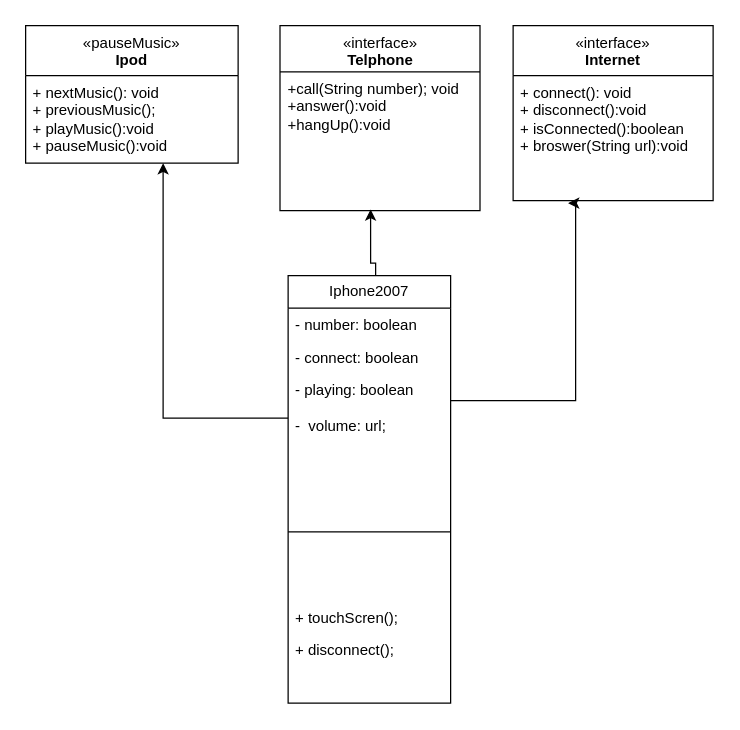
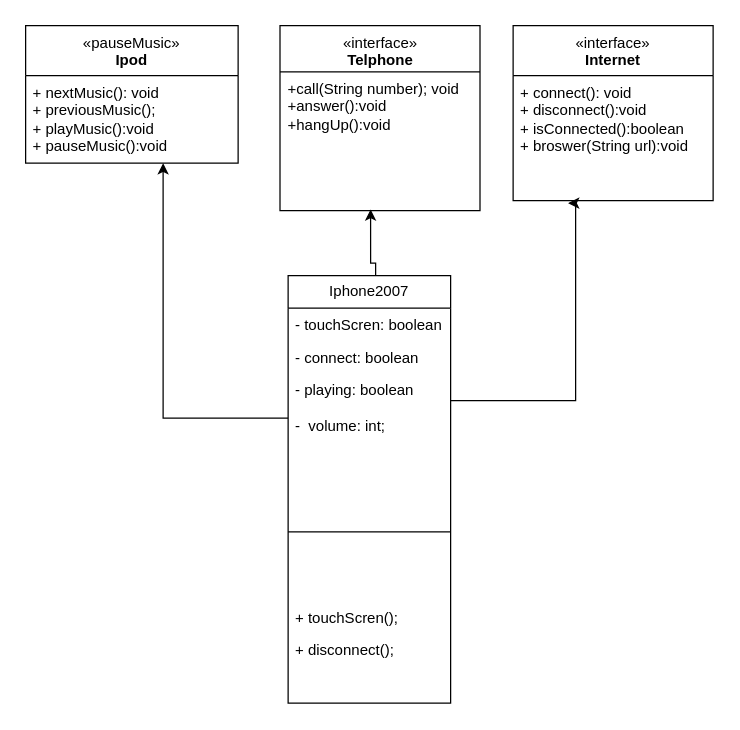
(359, 326) -> (371, 335)
(360, 400) -> (360, 400)
